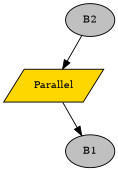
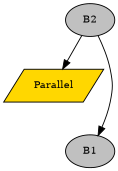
(70, 115) -> (112, 81)
